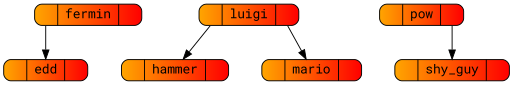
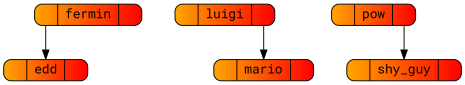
(175, 70) -> none
